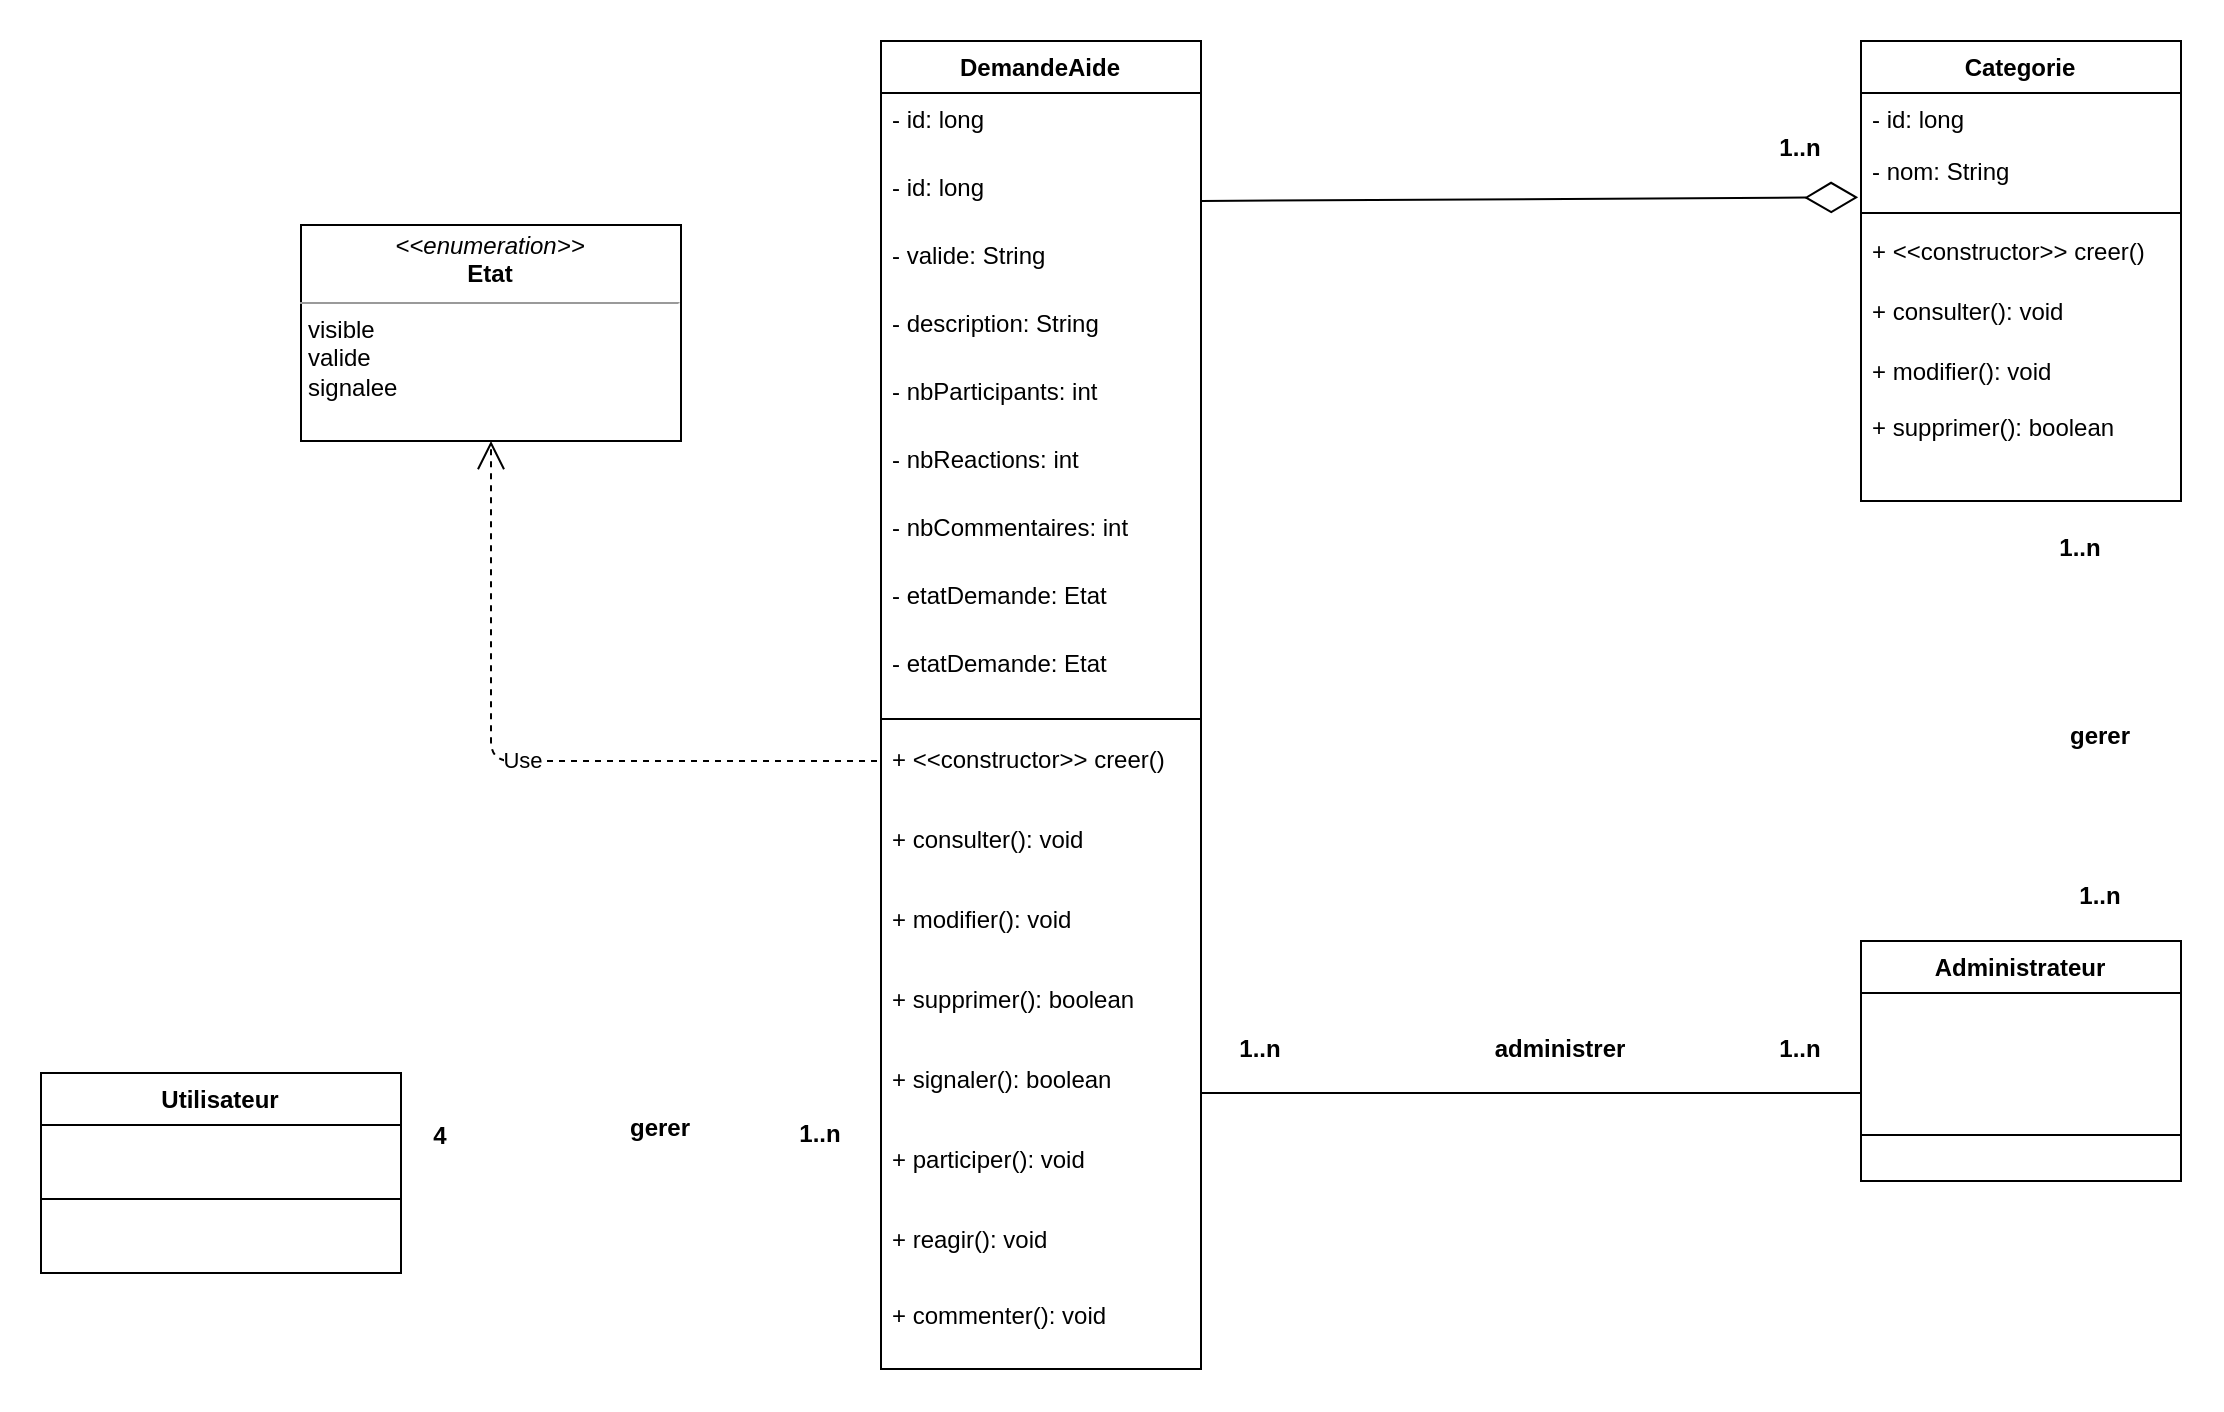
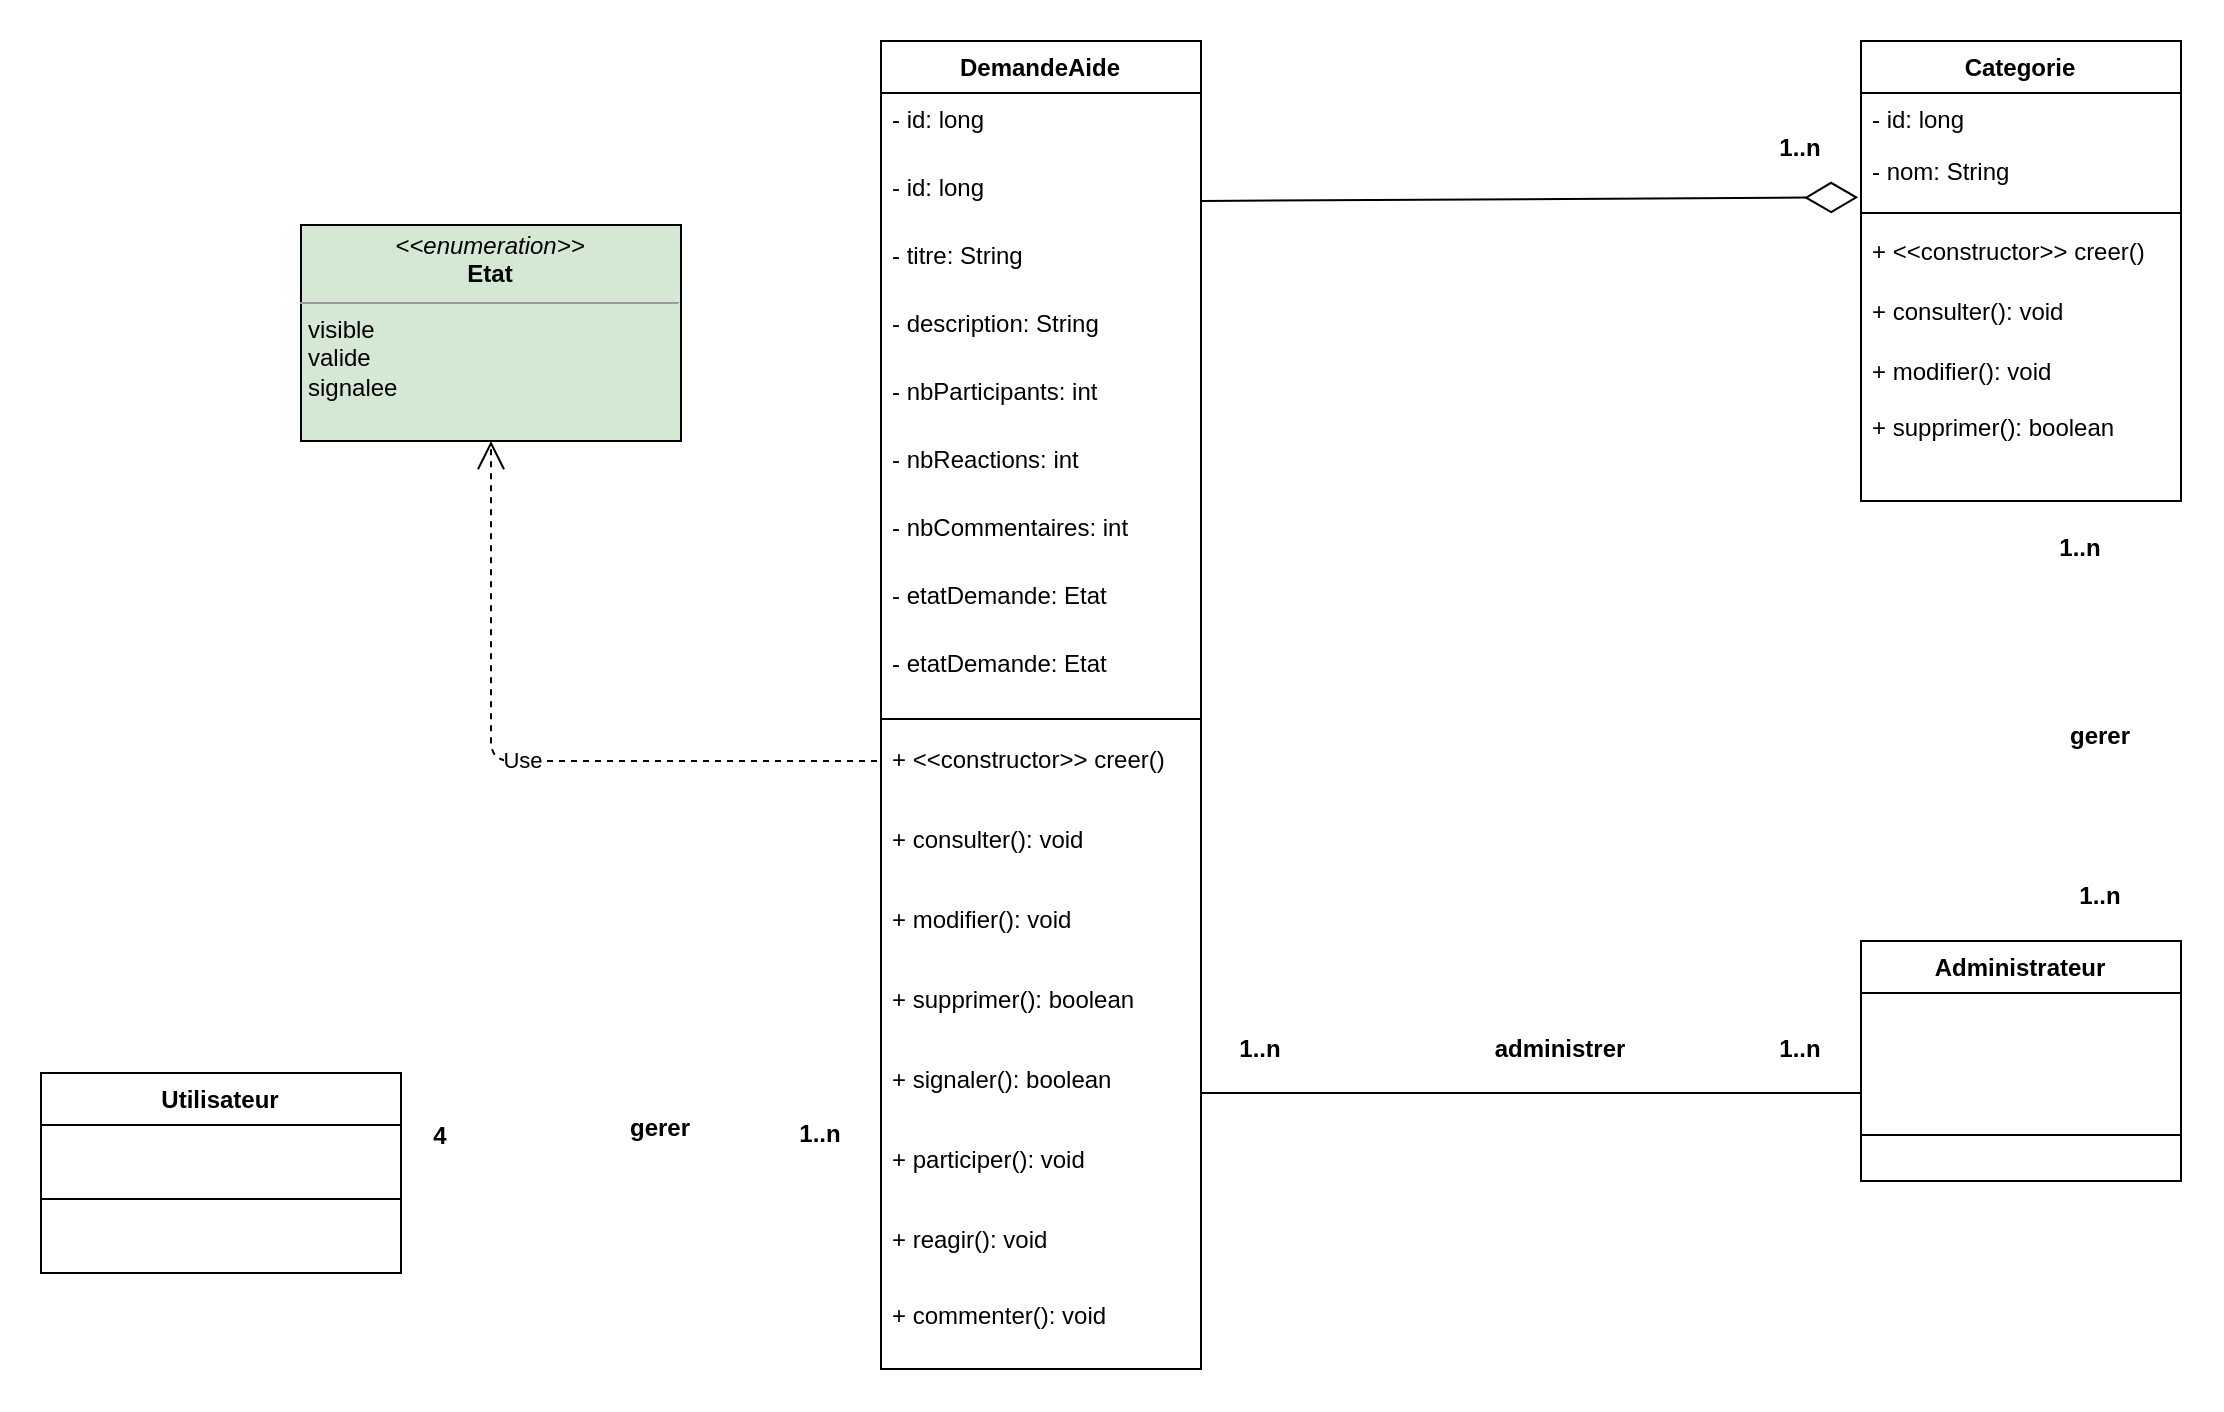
(981, 256) -> (977, 256)
(491, 333) -> (491, 333)
